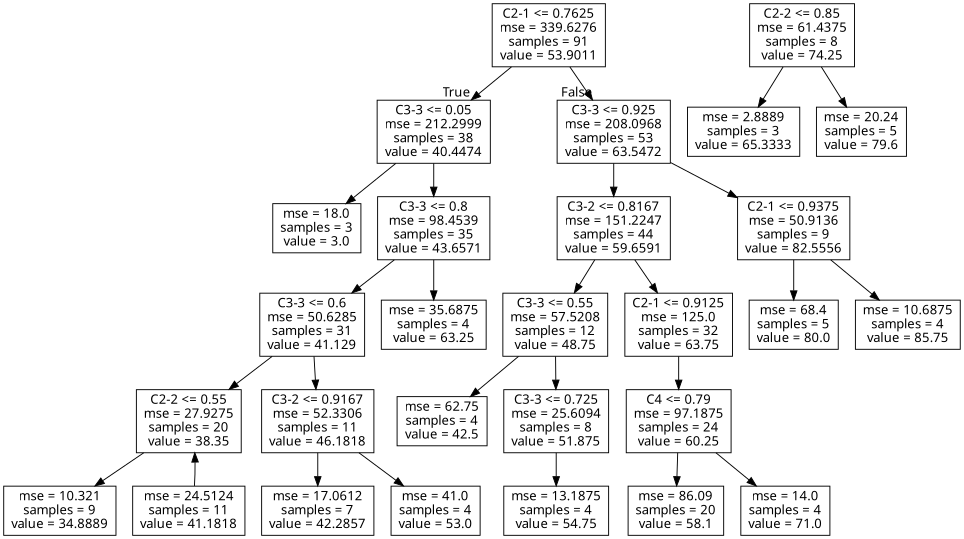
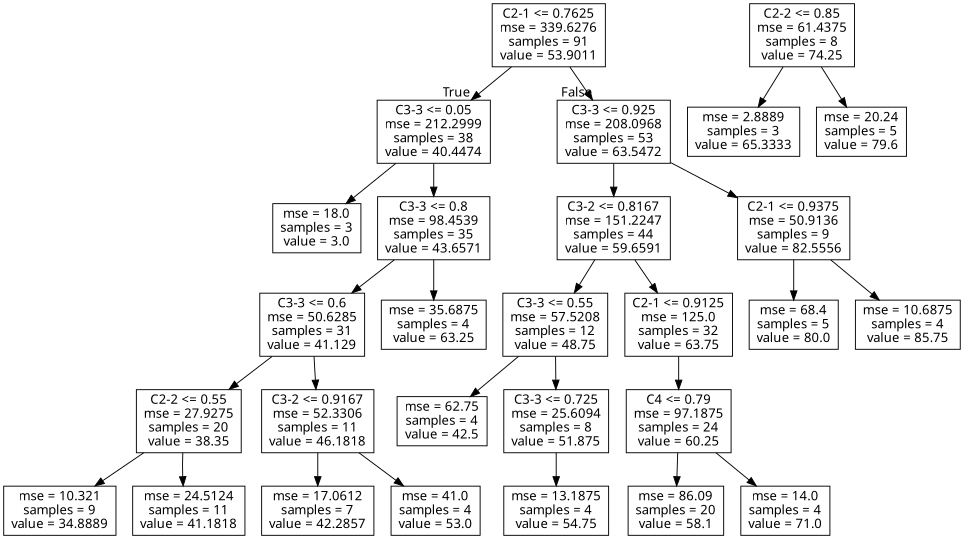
(195, 474) -> (183, 465)
